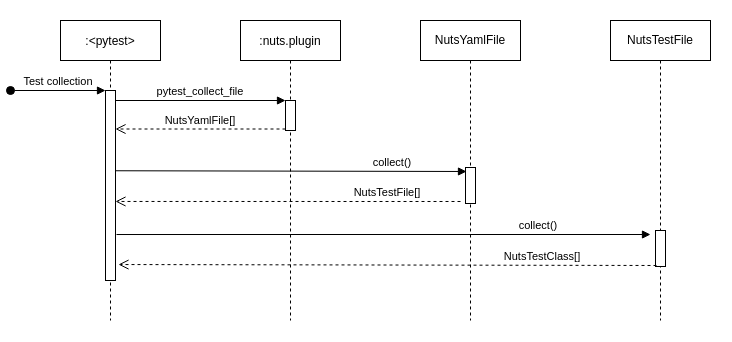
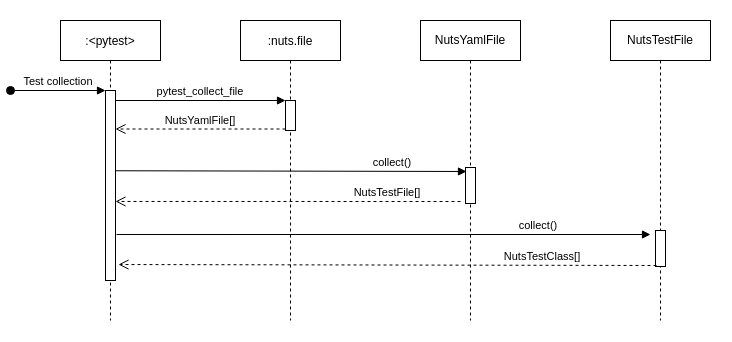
(290, 41) -> (290, 41)
